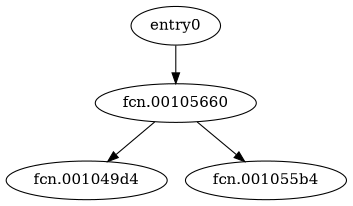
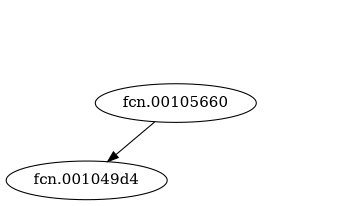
(176, 26) -> none
(266, 180) -> none
